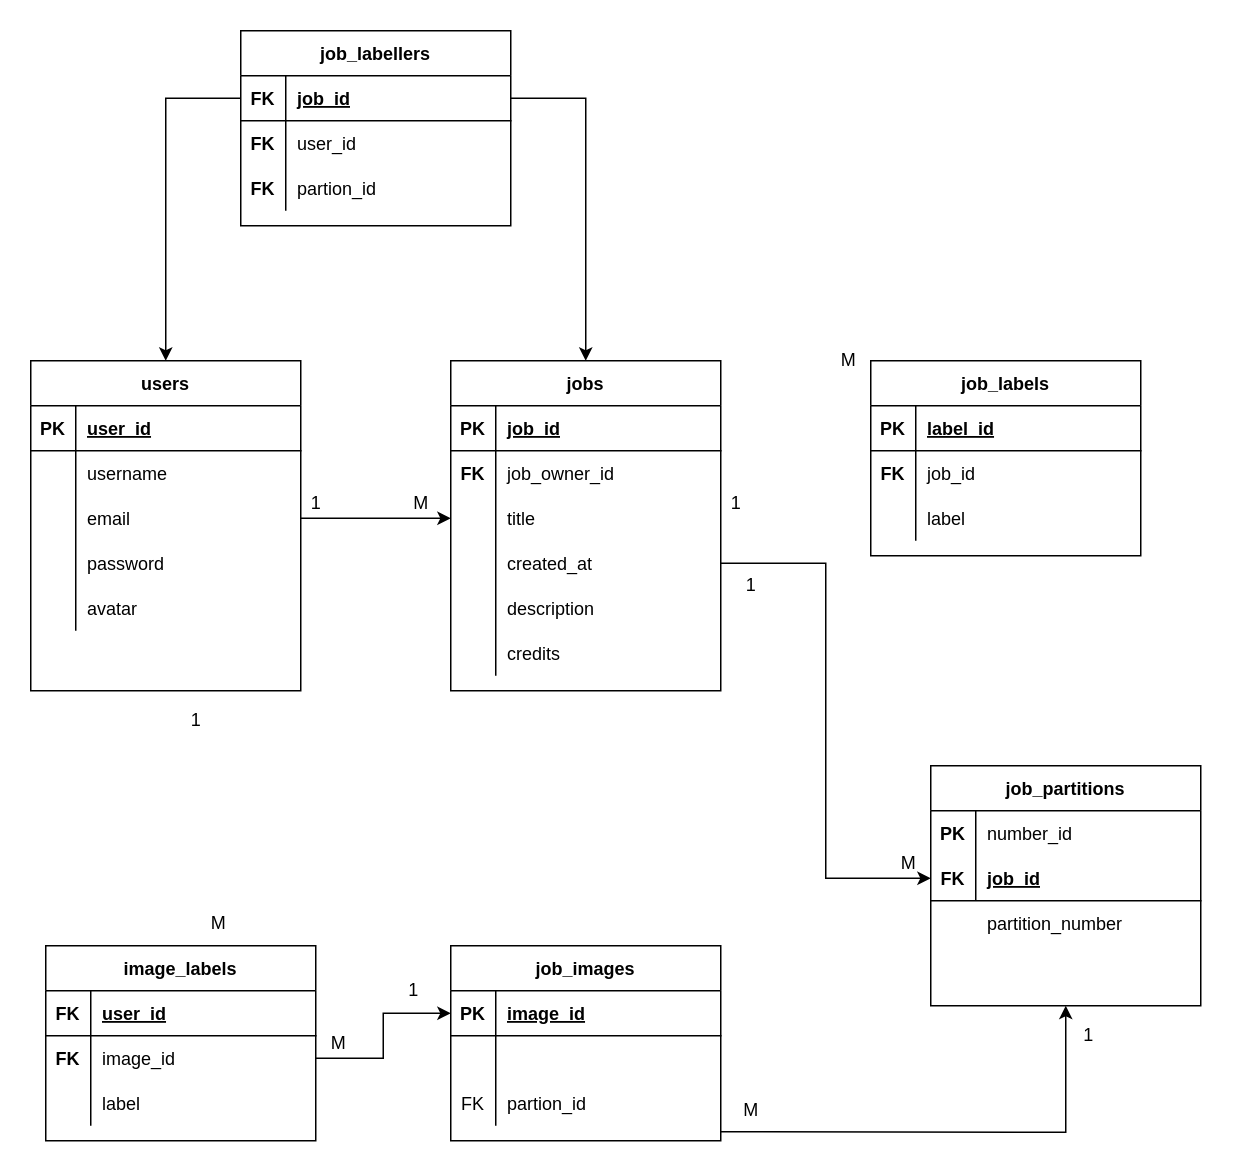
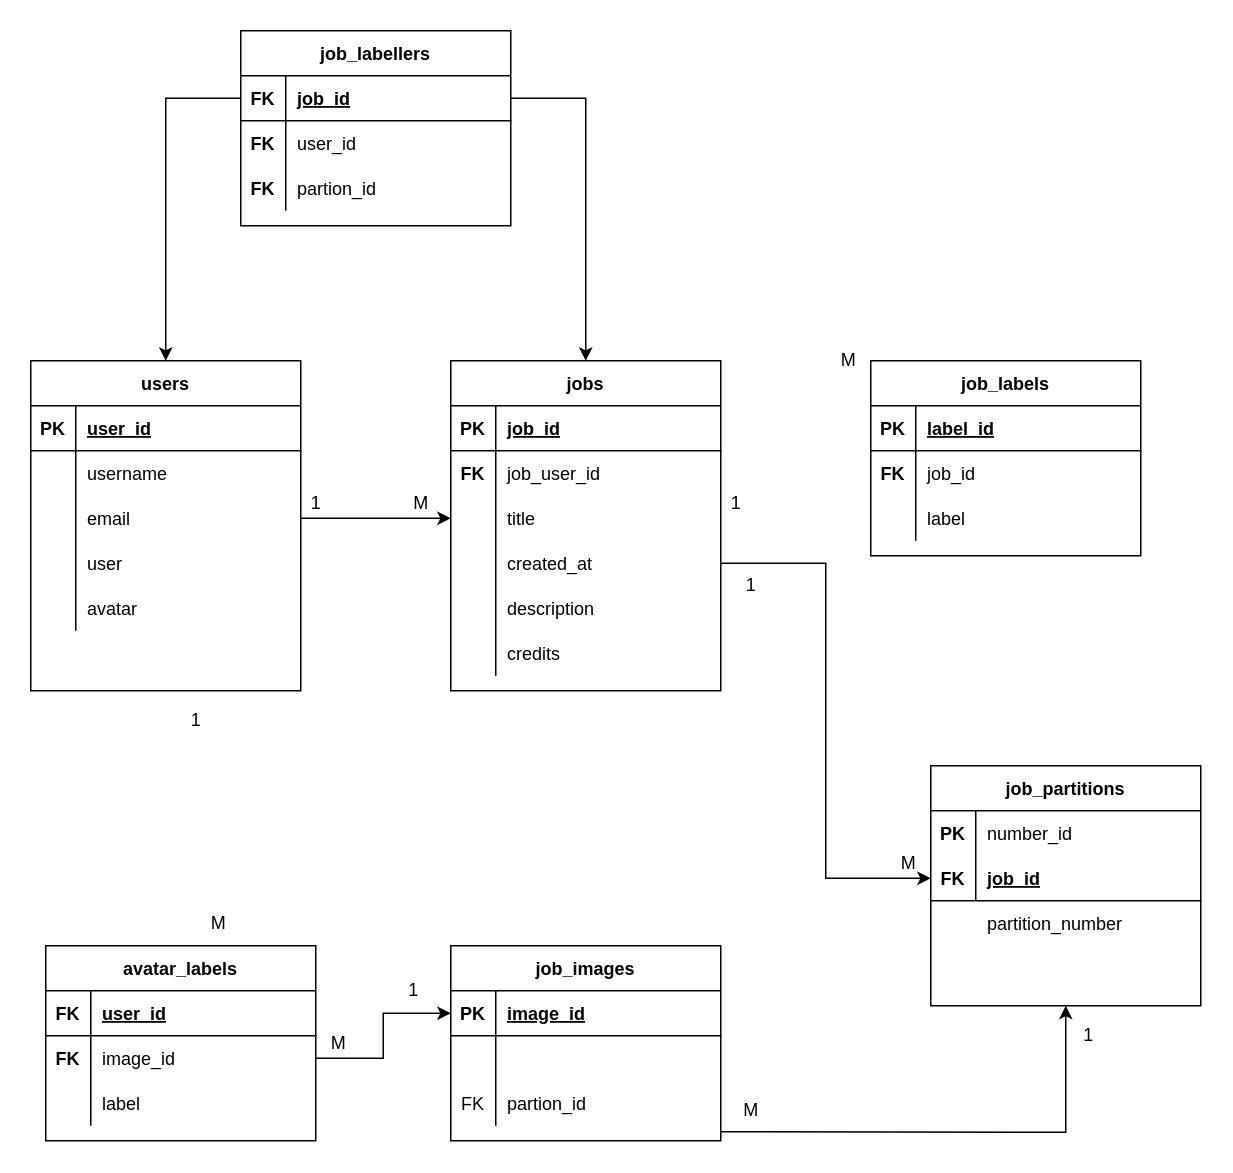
(565, 474) -> (560, 474)
(127, 564) -> (107, 564)
(180, 969) -> (180, 969)
